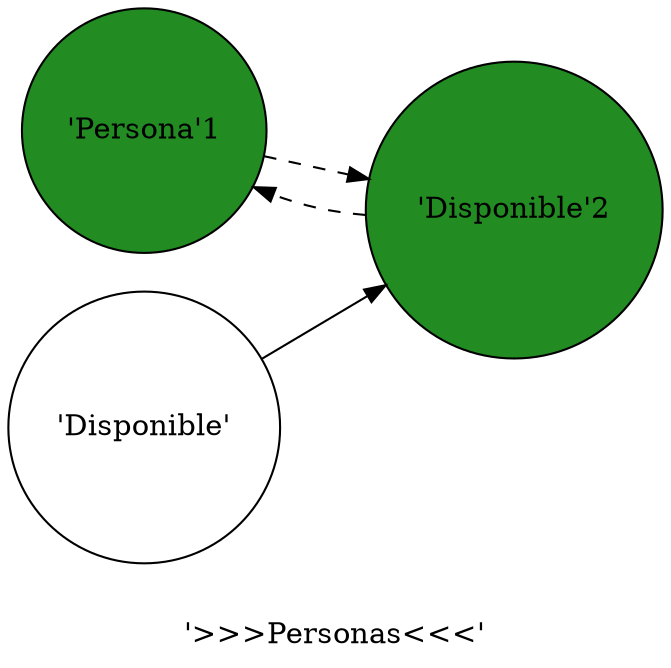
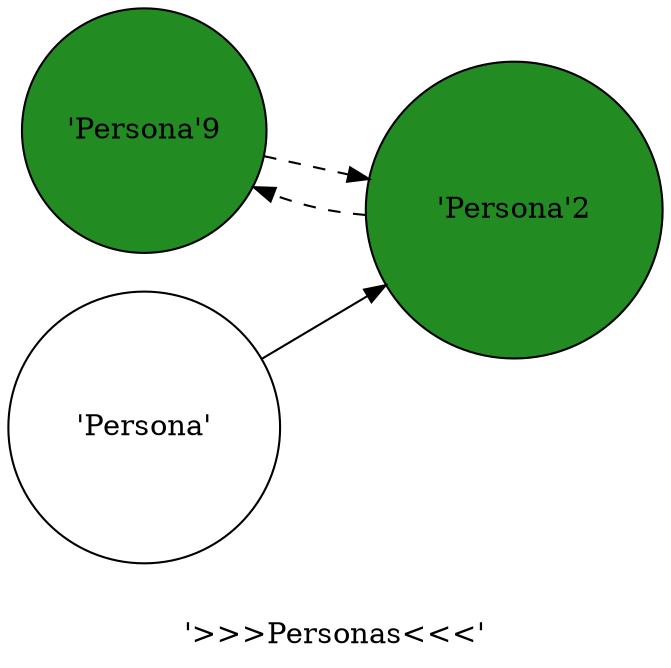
(144, 131) -> (144, 131)
(514, 210) -> (514, 210)
(144, 427) -> (144, 427)
